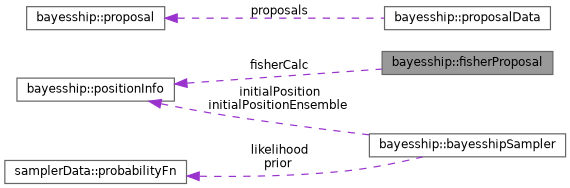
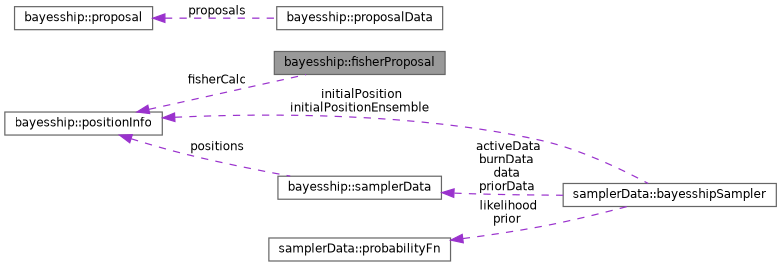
(467, 145) -> (670, 195)
none -> (360, 188)
